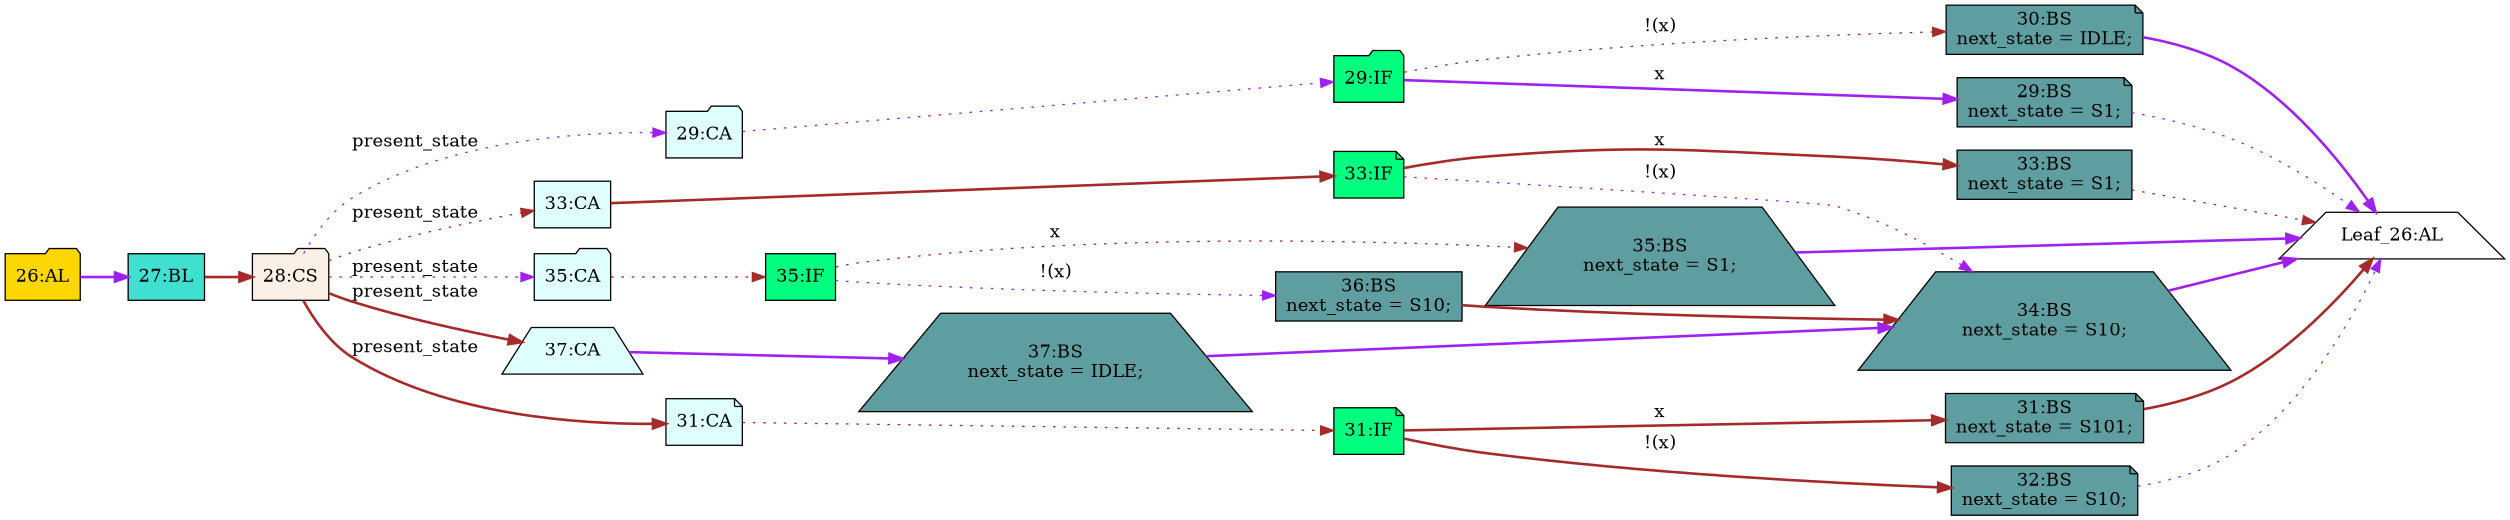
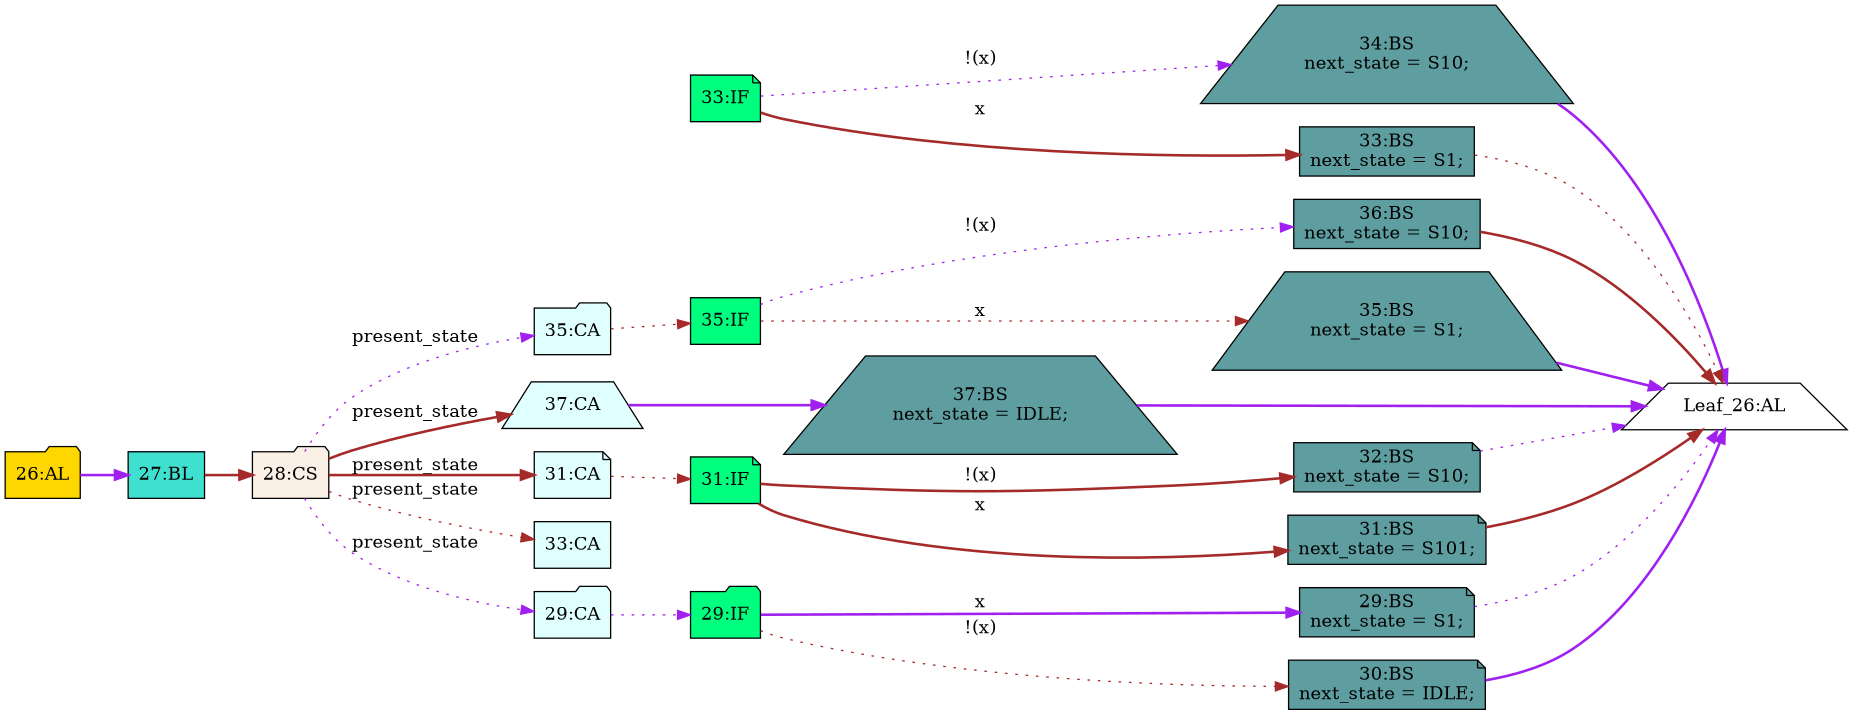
(966, 190) -> none
(1673, 315) -> (1607, 280)
(1543, 342) -> (1384, 406)
